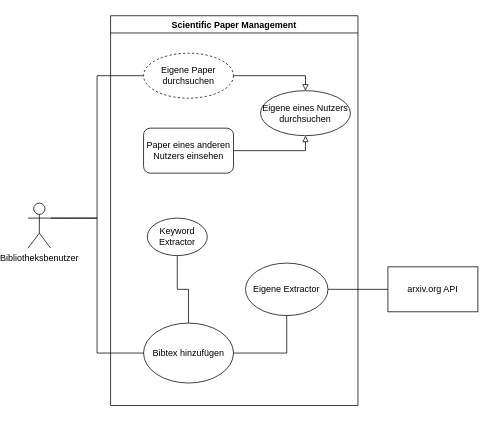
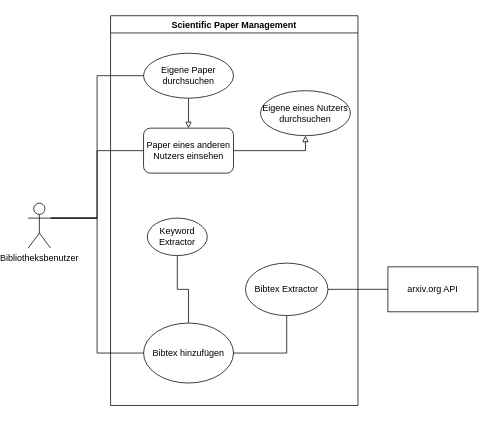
(189, 75) -> (189, 75)
(274, 75) -> (189, 109)
none -> (121, 150)
(287, 289) -> (287, 289)
